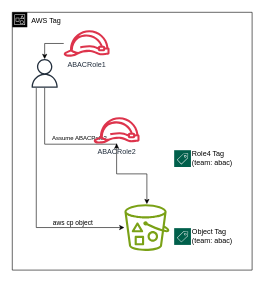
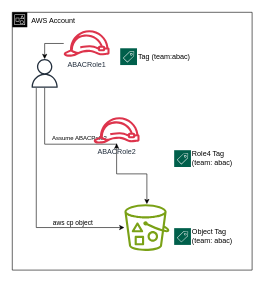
(45, 21) -> (53, 21)
none -> (129, 57)
